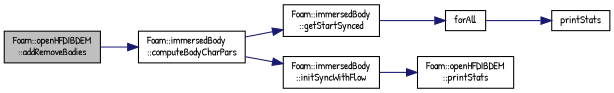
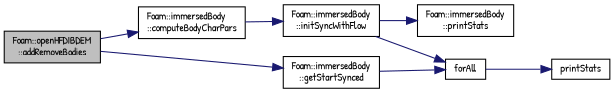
(259, 34) -> (187, 59)
none -> (405, 47)
(466, 72) -> (466, 21)
